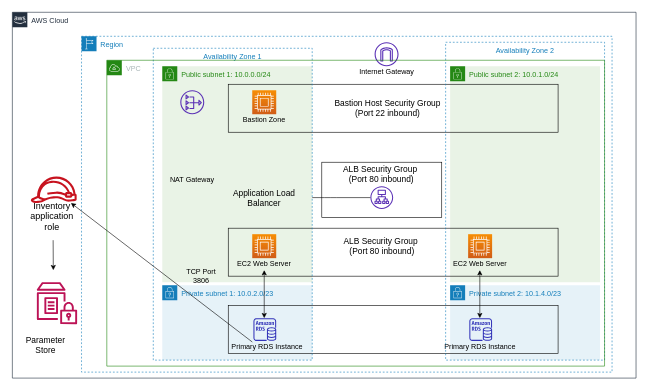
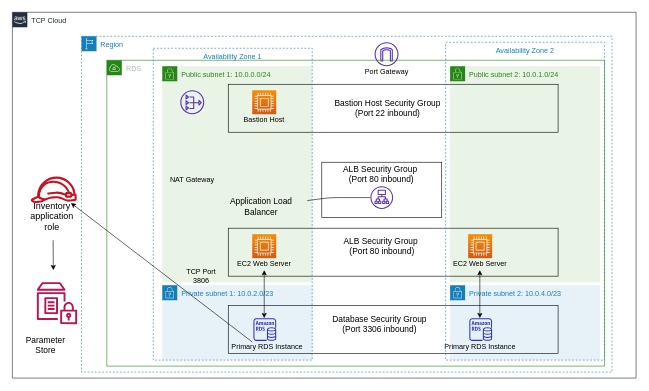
(48, 21) -> (48, 21)
(132, 69) -> (132, 69)
(387, 72) -> (387, 72)
(264, 120) -> (264, 120)
(264, 198) -> (261, 207)
(520, 294) -> (520, 294)
none -> (380, 324)
